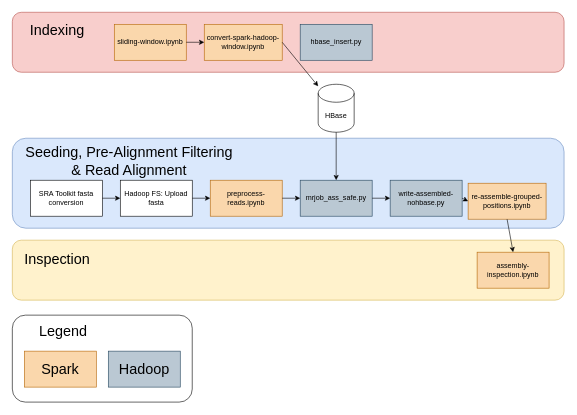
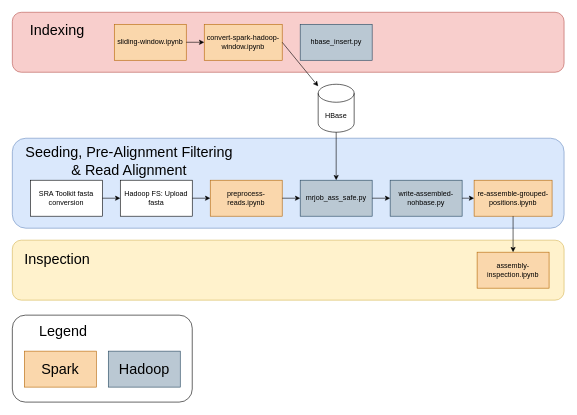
(507, 201) -> (513, 198)
